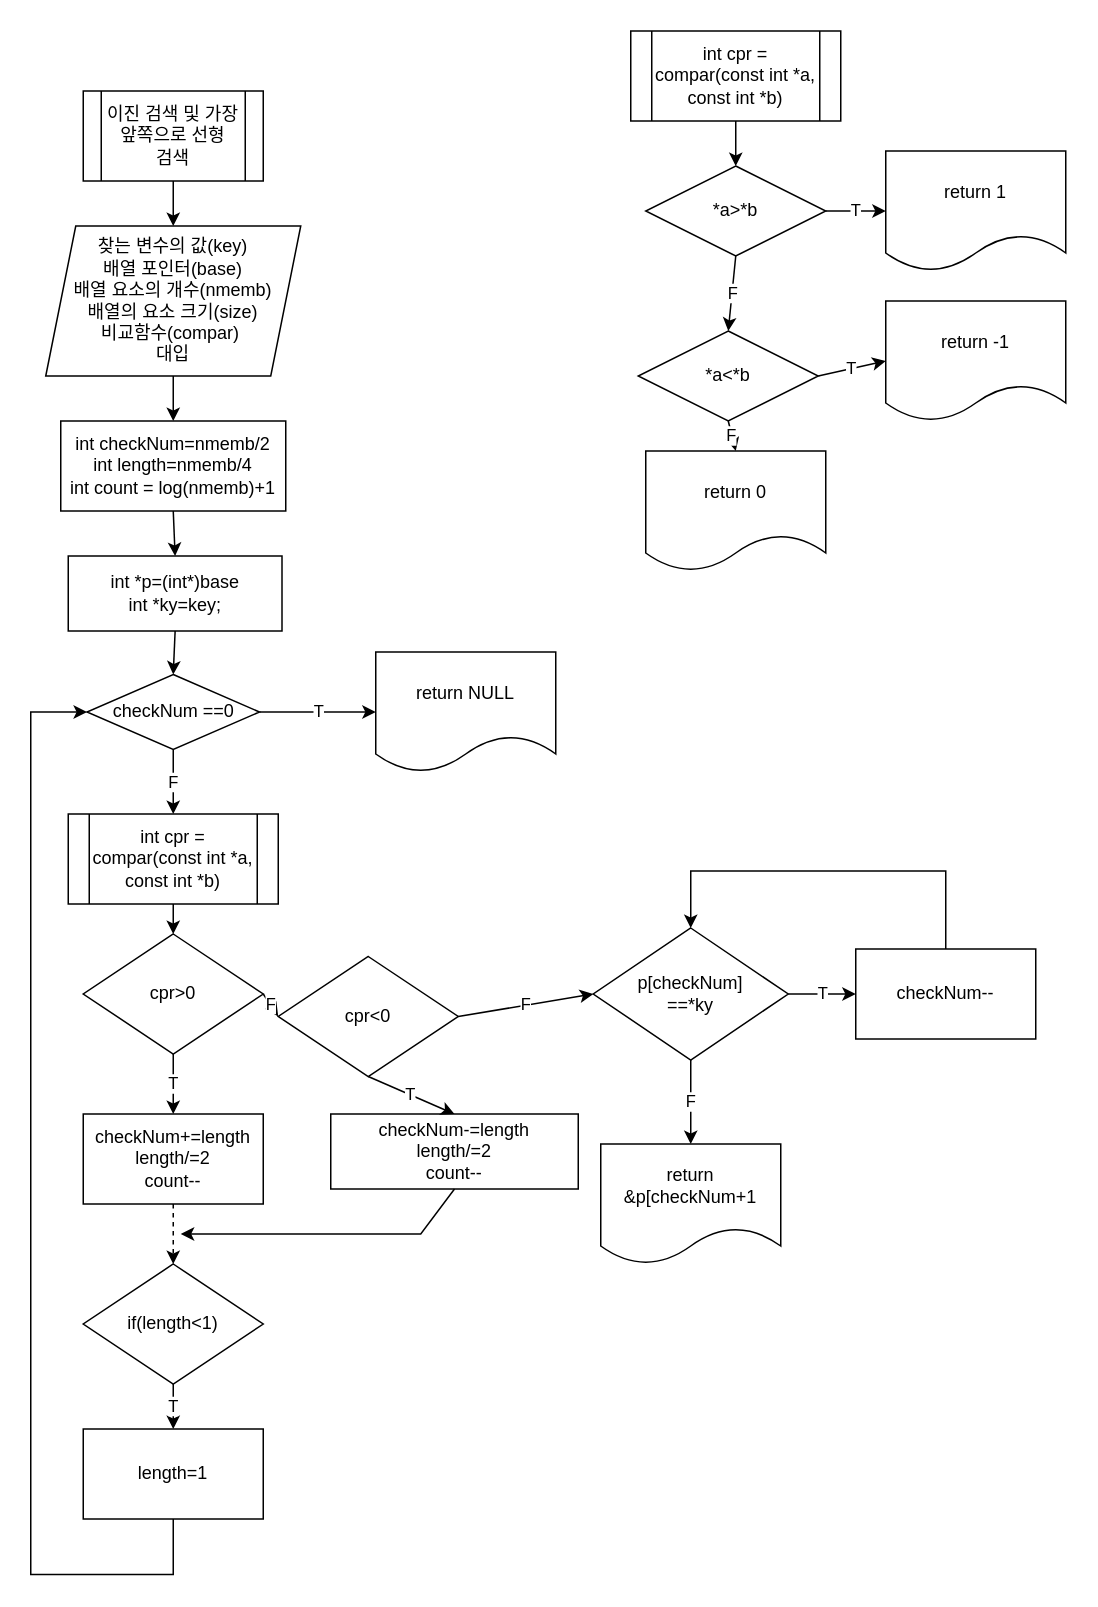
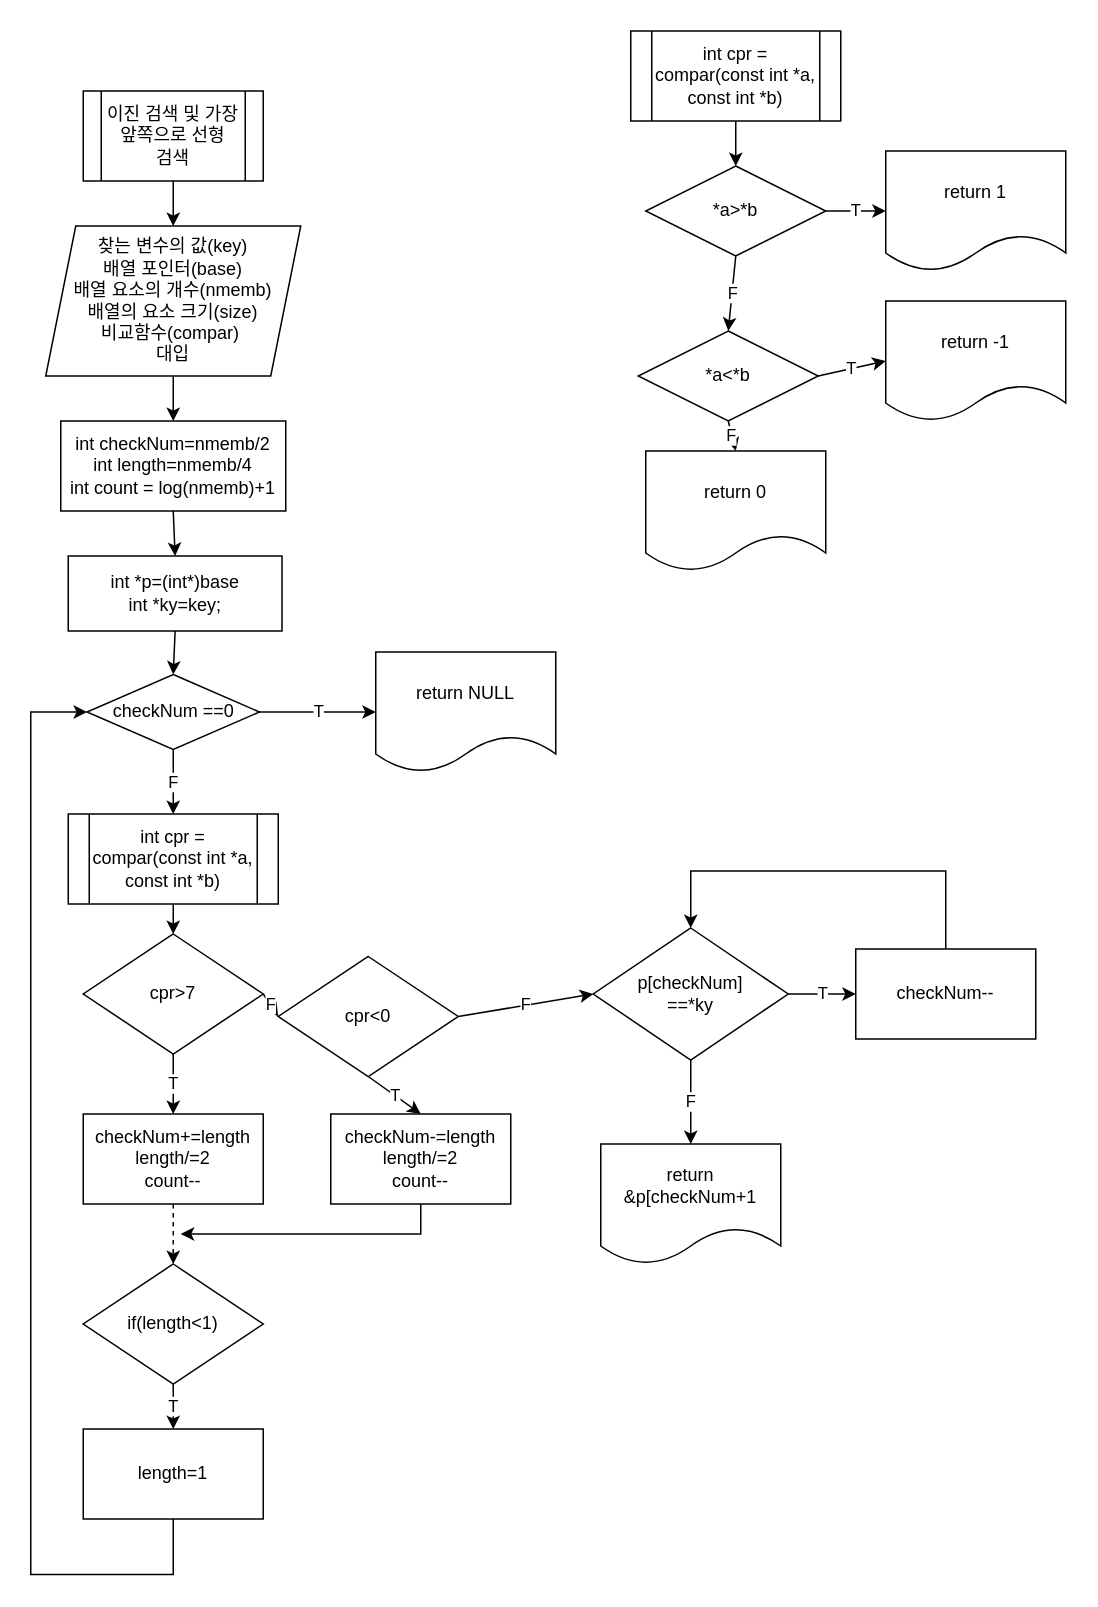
(173, 994) -> (173, 994)
(455, 1151) -> (421, 1159)
